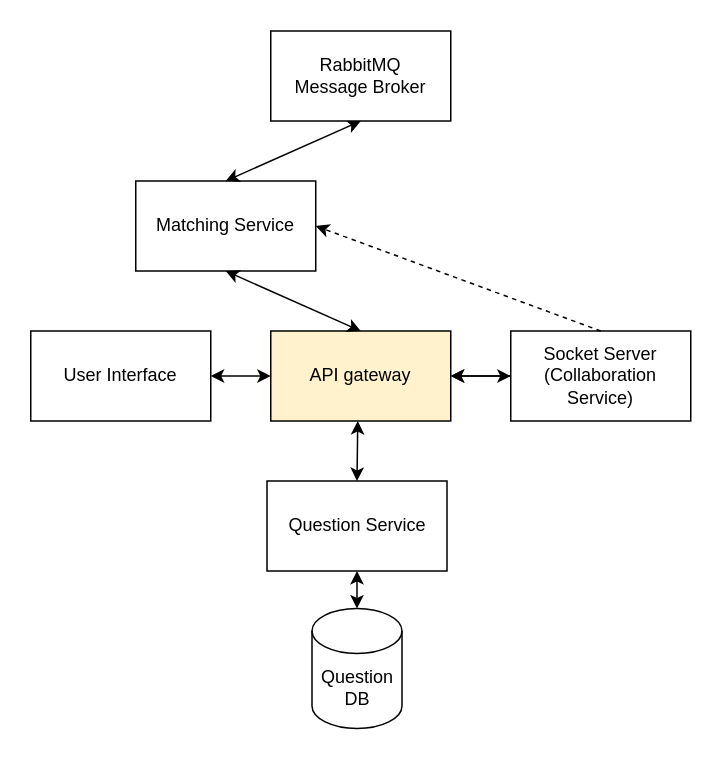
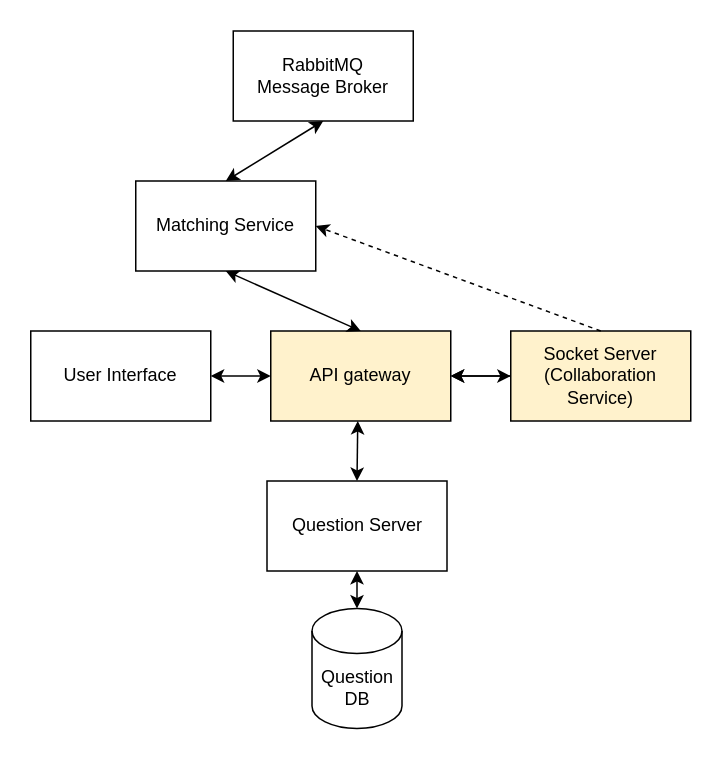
(361, 76) -> (323, 76)
(601, 376) -> (601, 376)
(358, 526) -> (358, 526)
